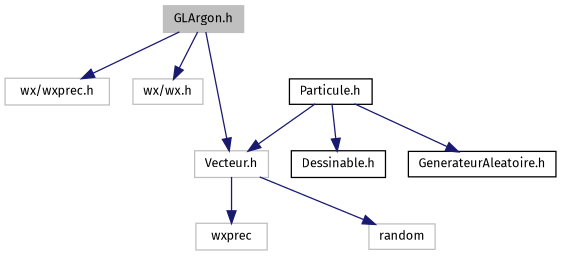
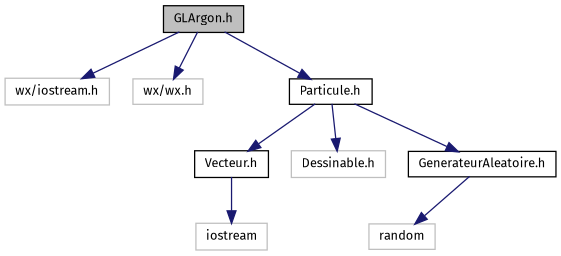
(204, 19) -> (204, 19)
(216, 85) -> (262, 53)
(57, 92) -> (57, 92)
(232, 164) -> (232, 164)
(338, 164) -> (338, 164)
(312, 198) -> (447, 196)
(232, 237) -> (232, 237)
